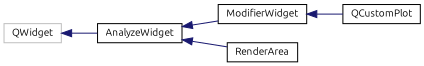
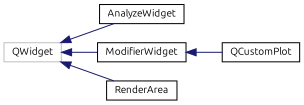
(205, 23) -> (84, 52)
(210, 44) -> (92, 73)
